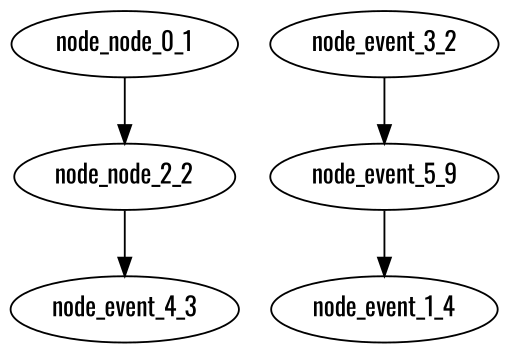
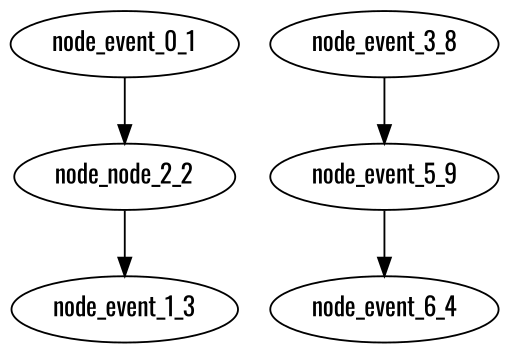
(125, 44) -> (125, 44)
(384, 44) -> (384, 44)
(125, 309) -> (125, 309)
(384, 309) -> (384, 309)
